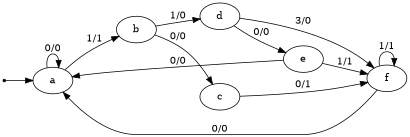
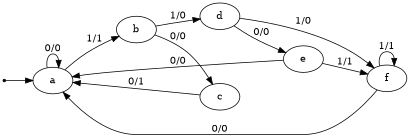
(303, 21) -> (303, 21)
(300, 93) -> (140, 89)
